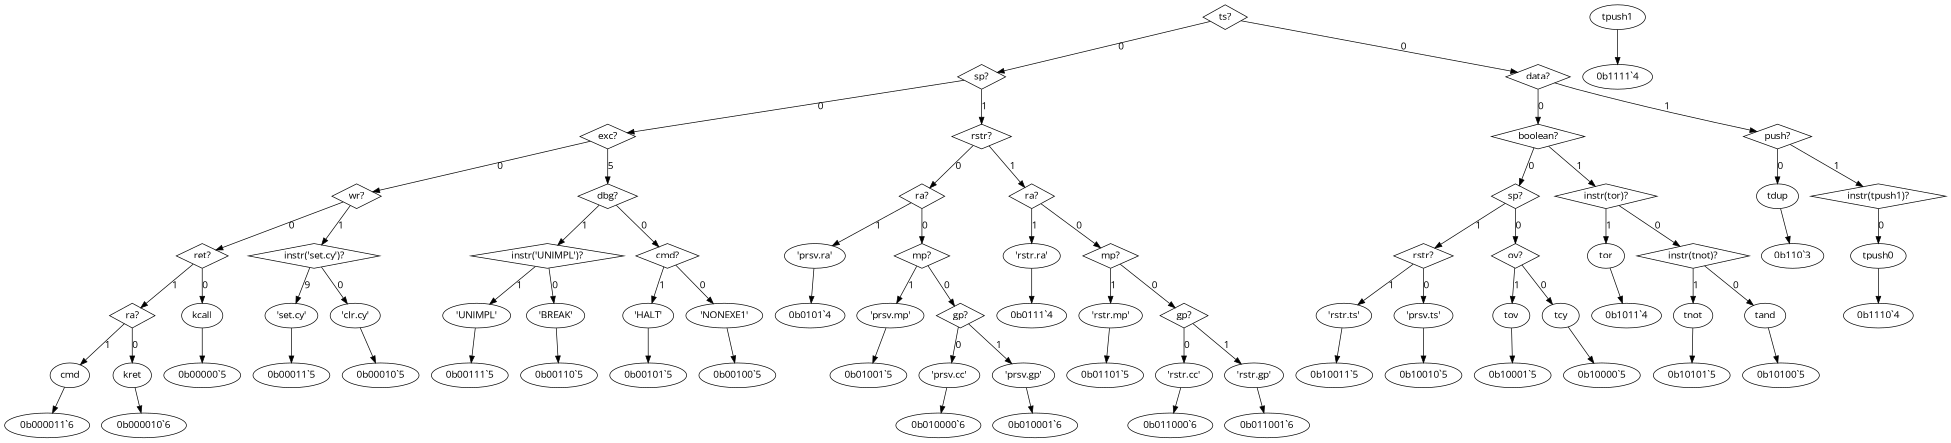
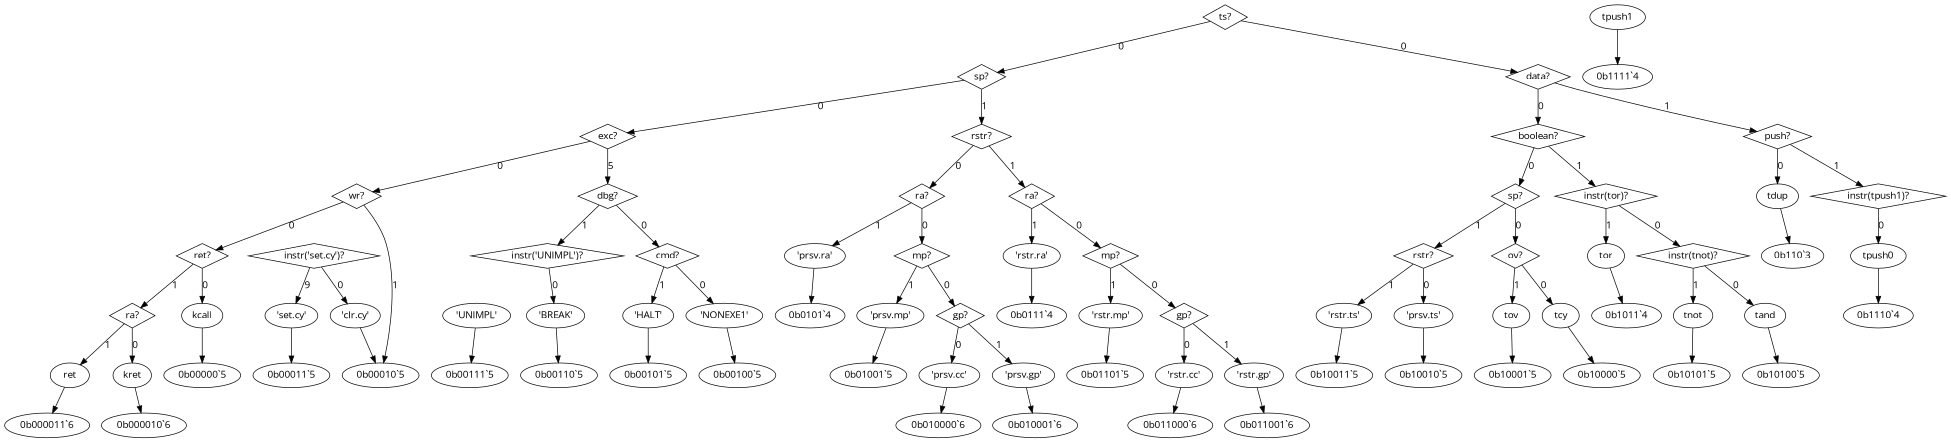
(338, 222) -> (392, 277)
(515, 283) -> none
(70, 375) -> (70, 375)
